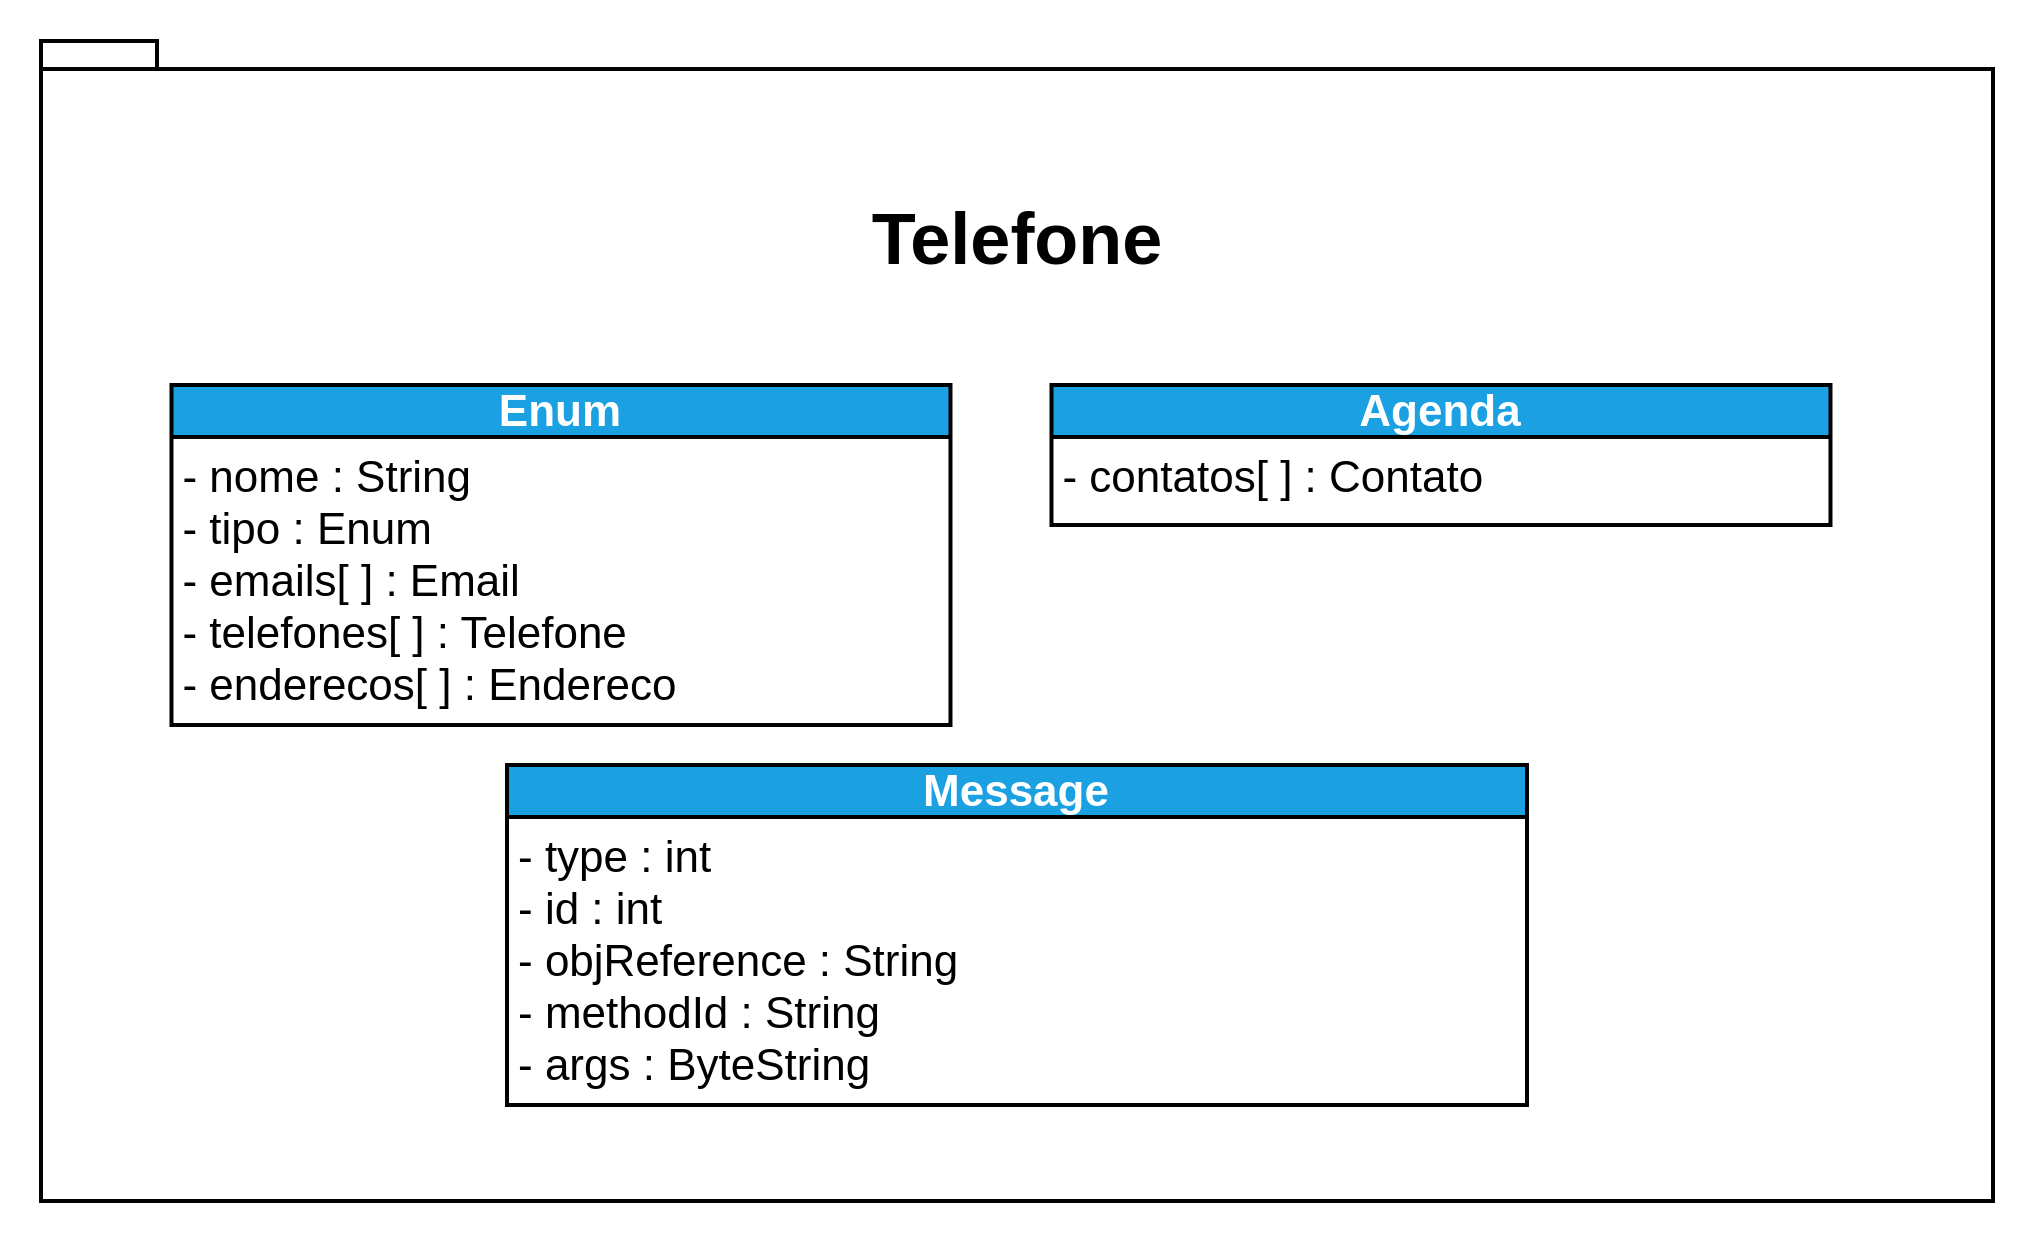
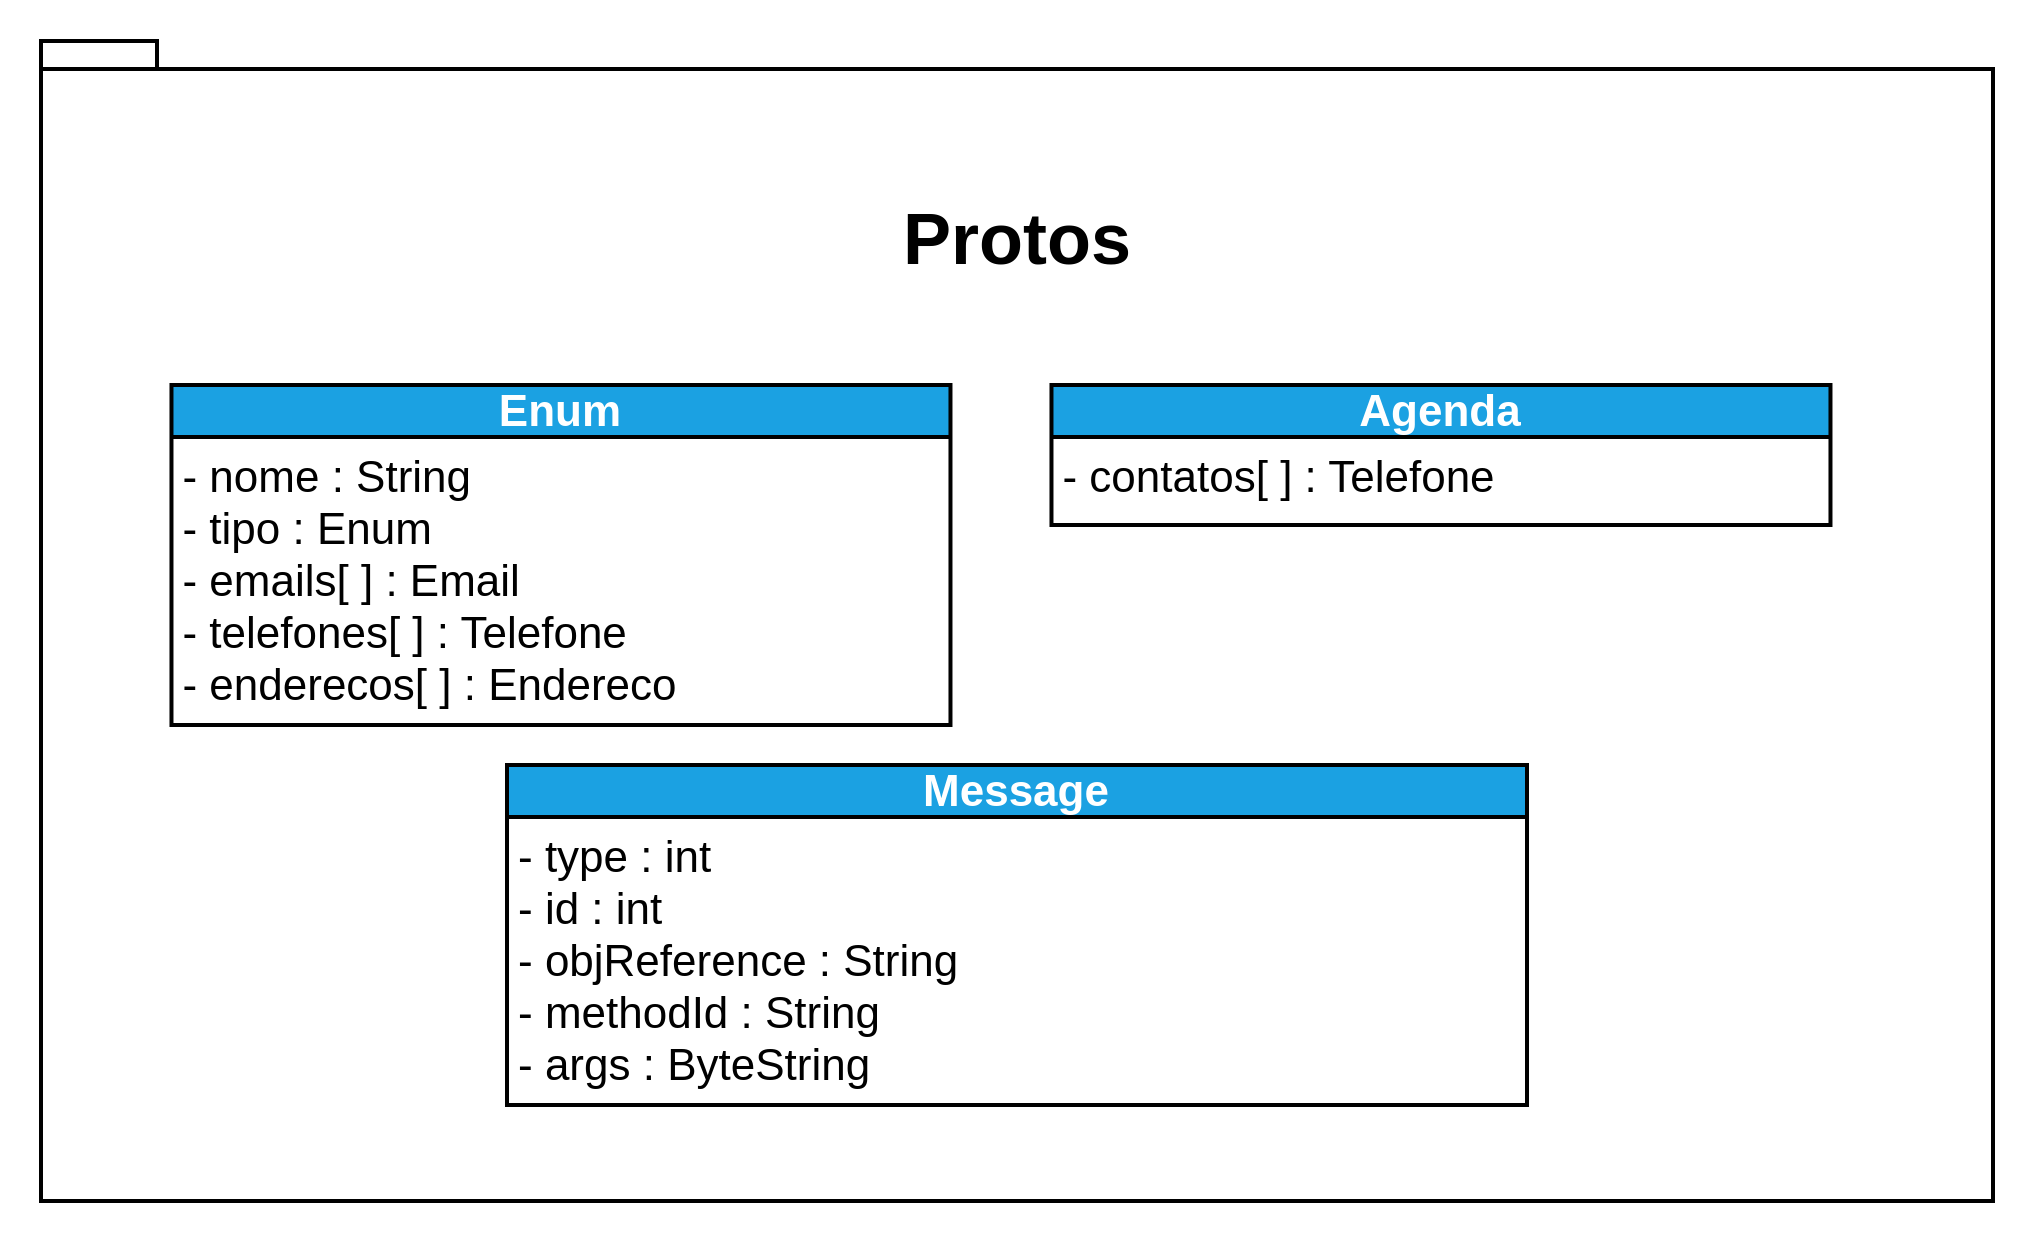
(1018, 89) -> (1018, 89)
(1317, 477) -> (1324, 477)
